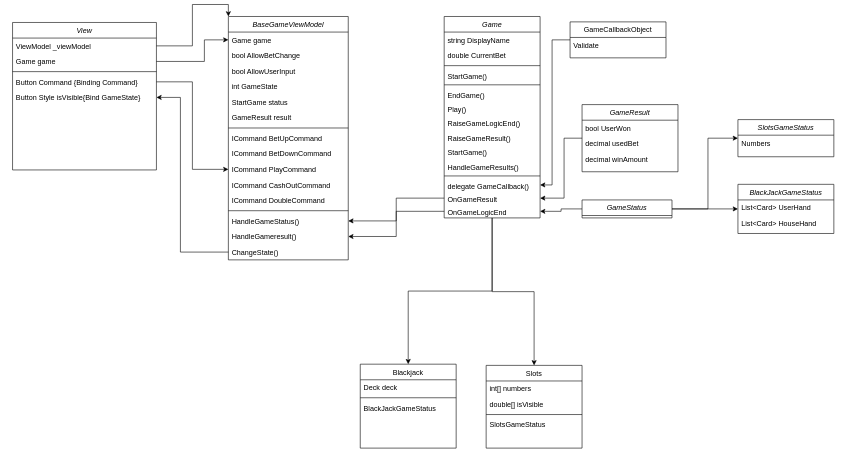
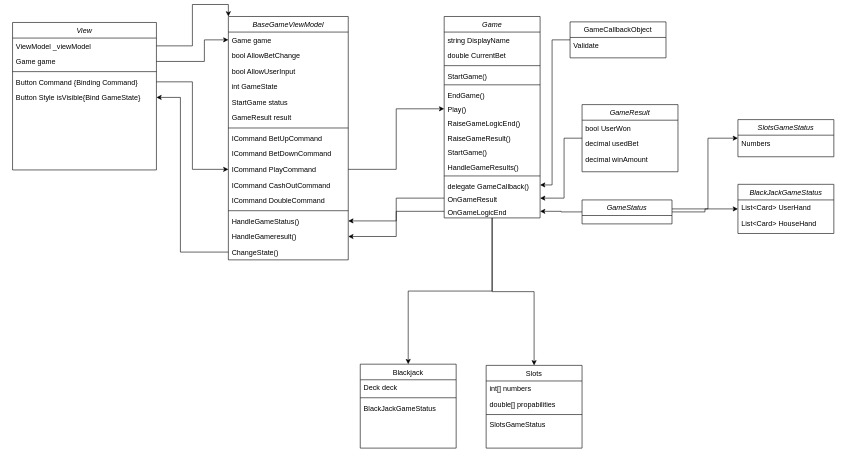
none -> (374, 170)
(627, 209) -> (627, 212)
(520, 405) -> (528, 405)
